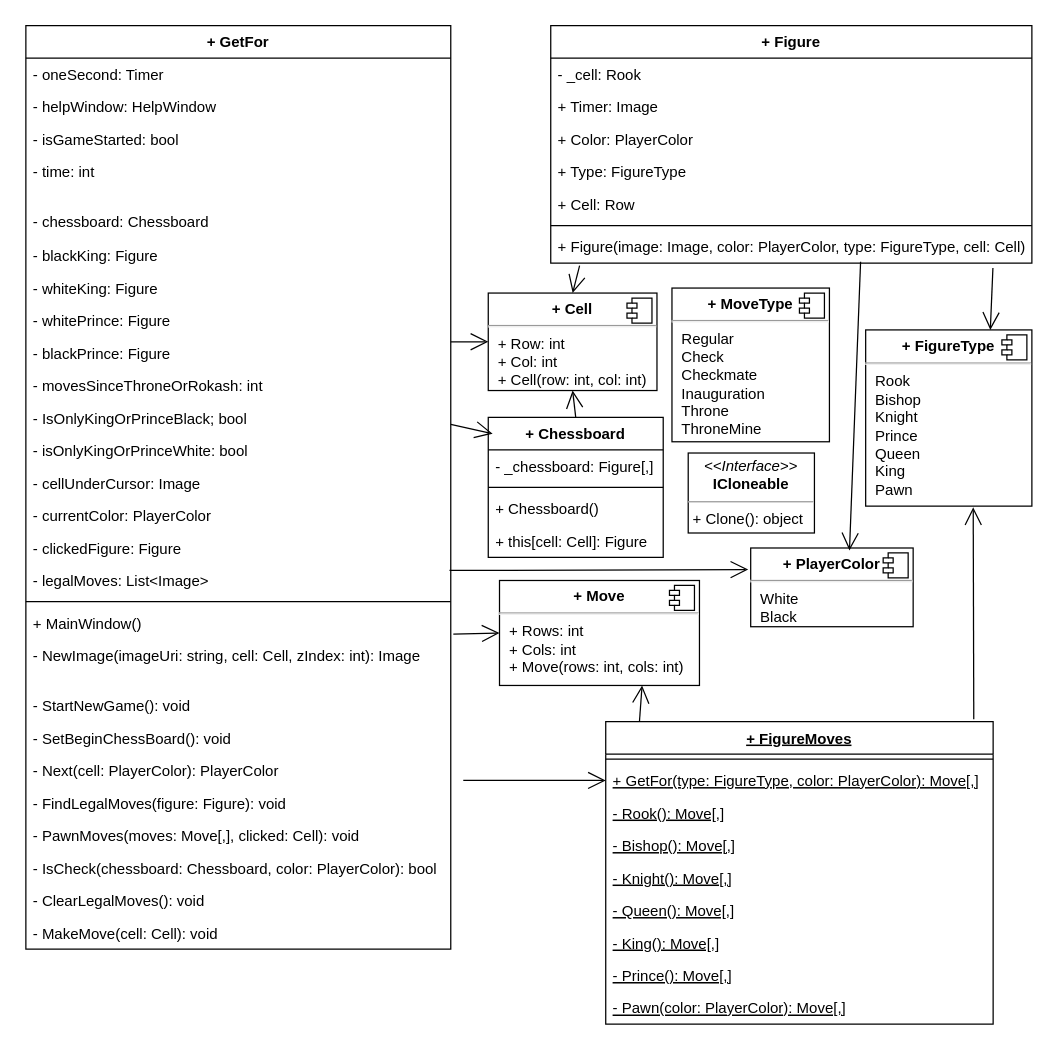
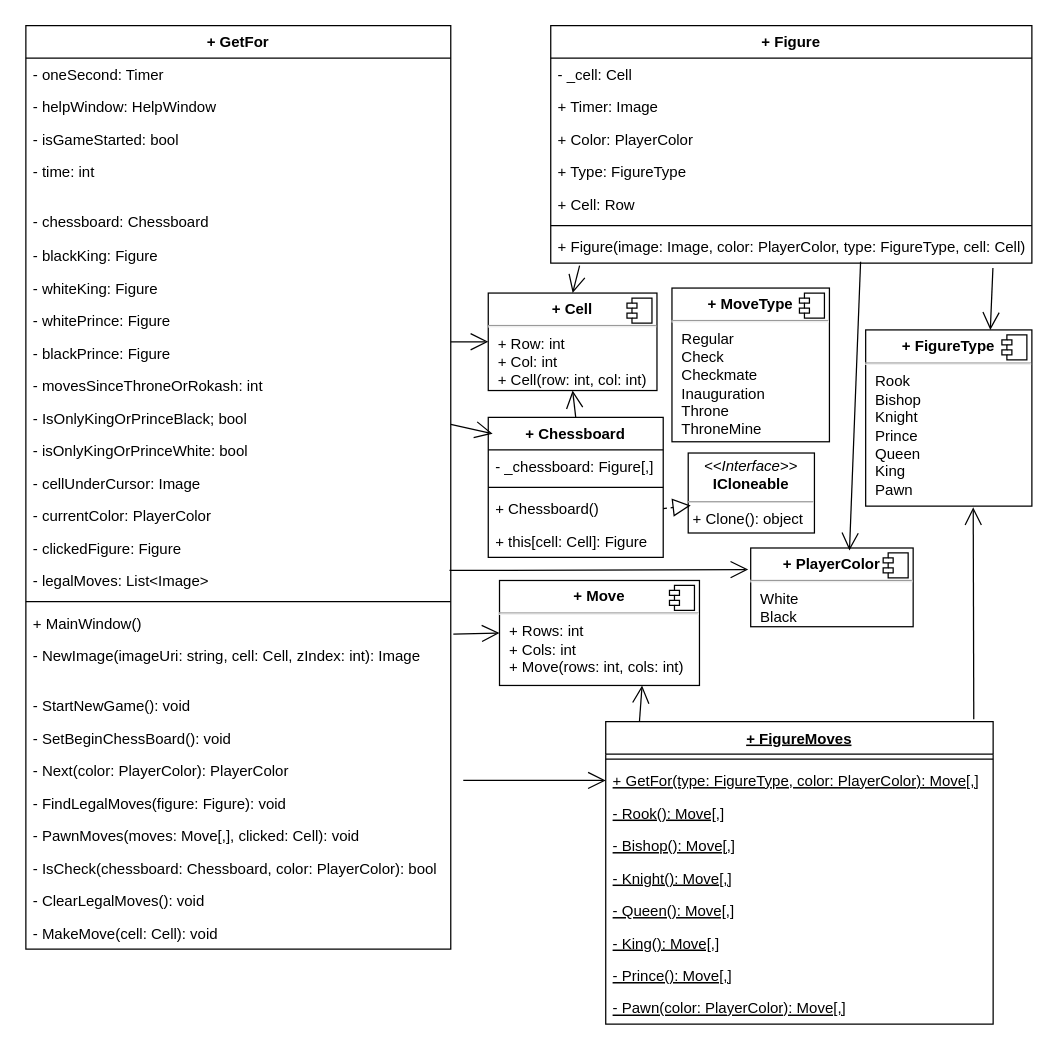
(602, 75) -> (598, 75)
none -> (669, 508)
(171, 771) -> (177, 771)
